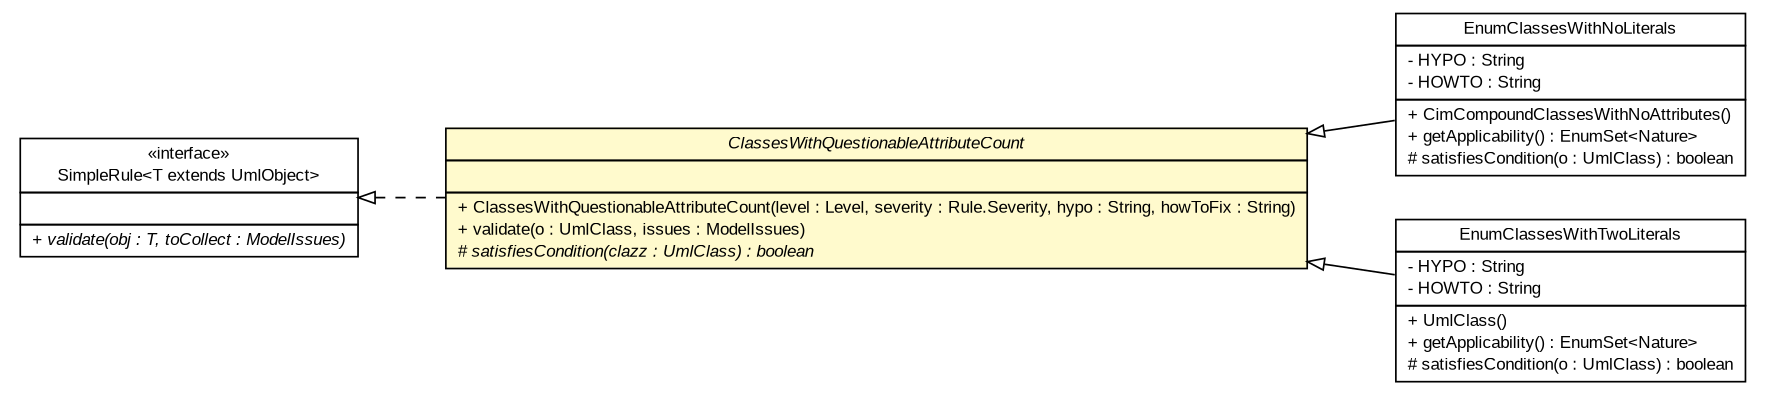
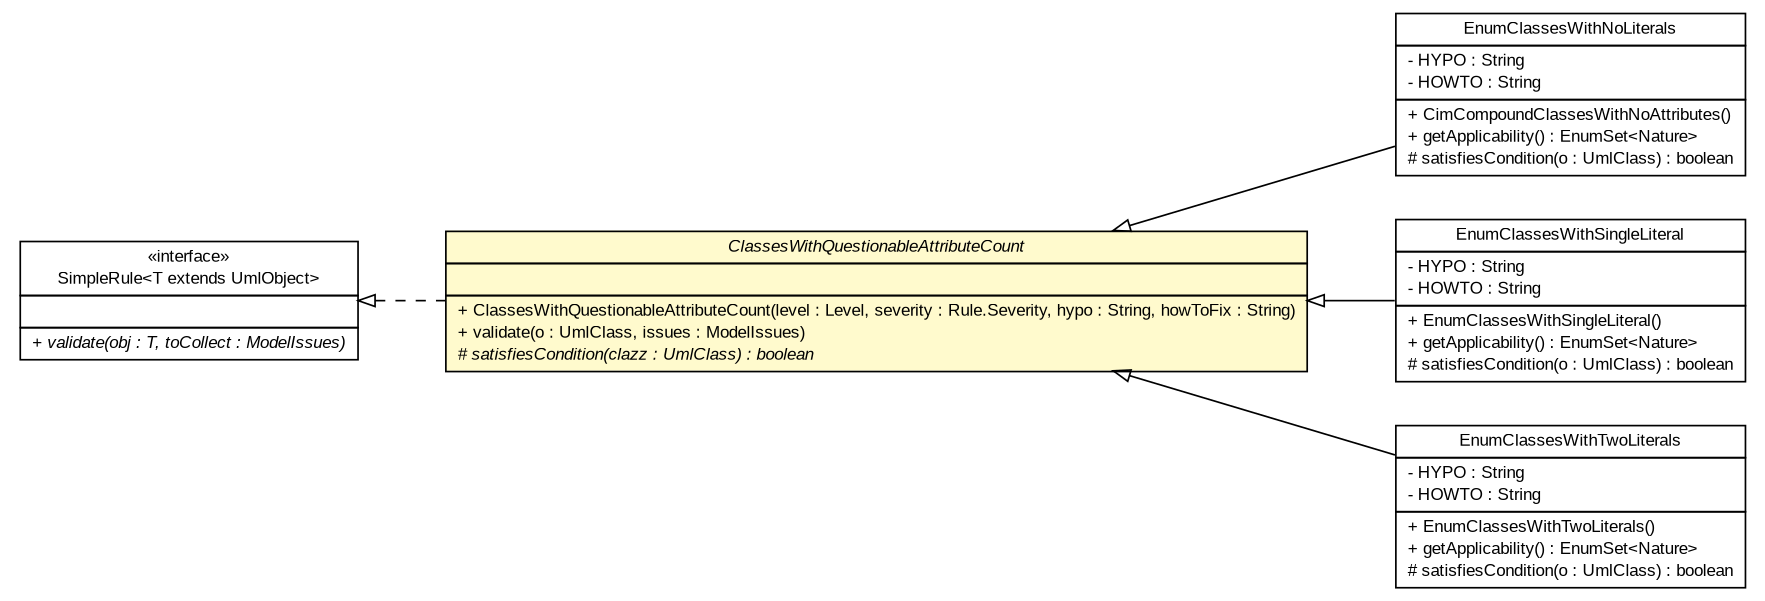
none -> (1570, 301)
(1458, 321) -> (1532, 527)
